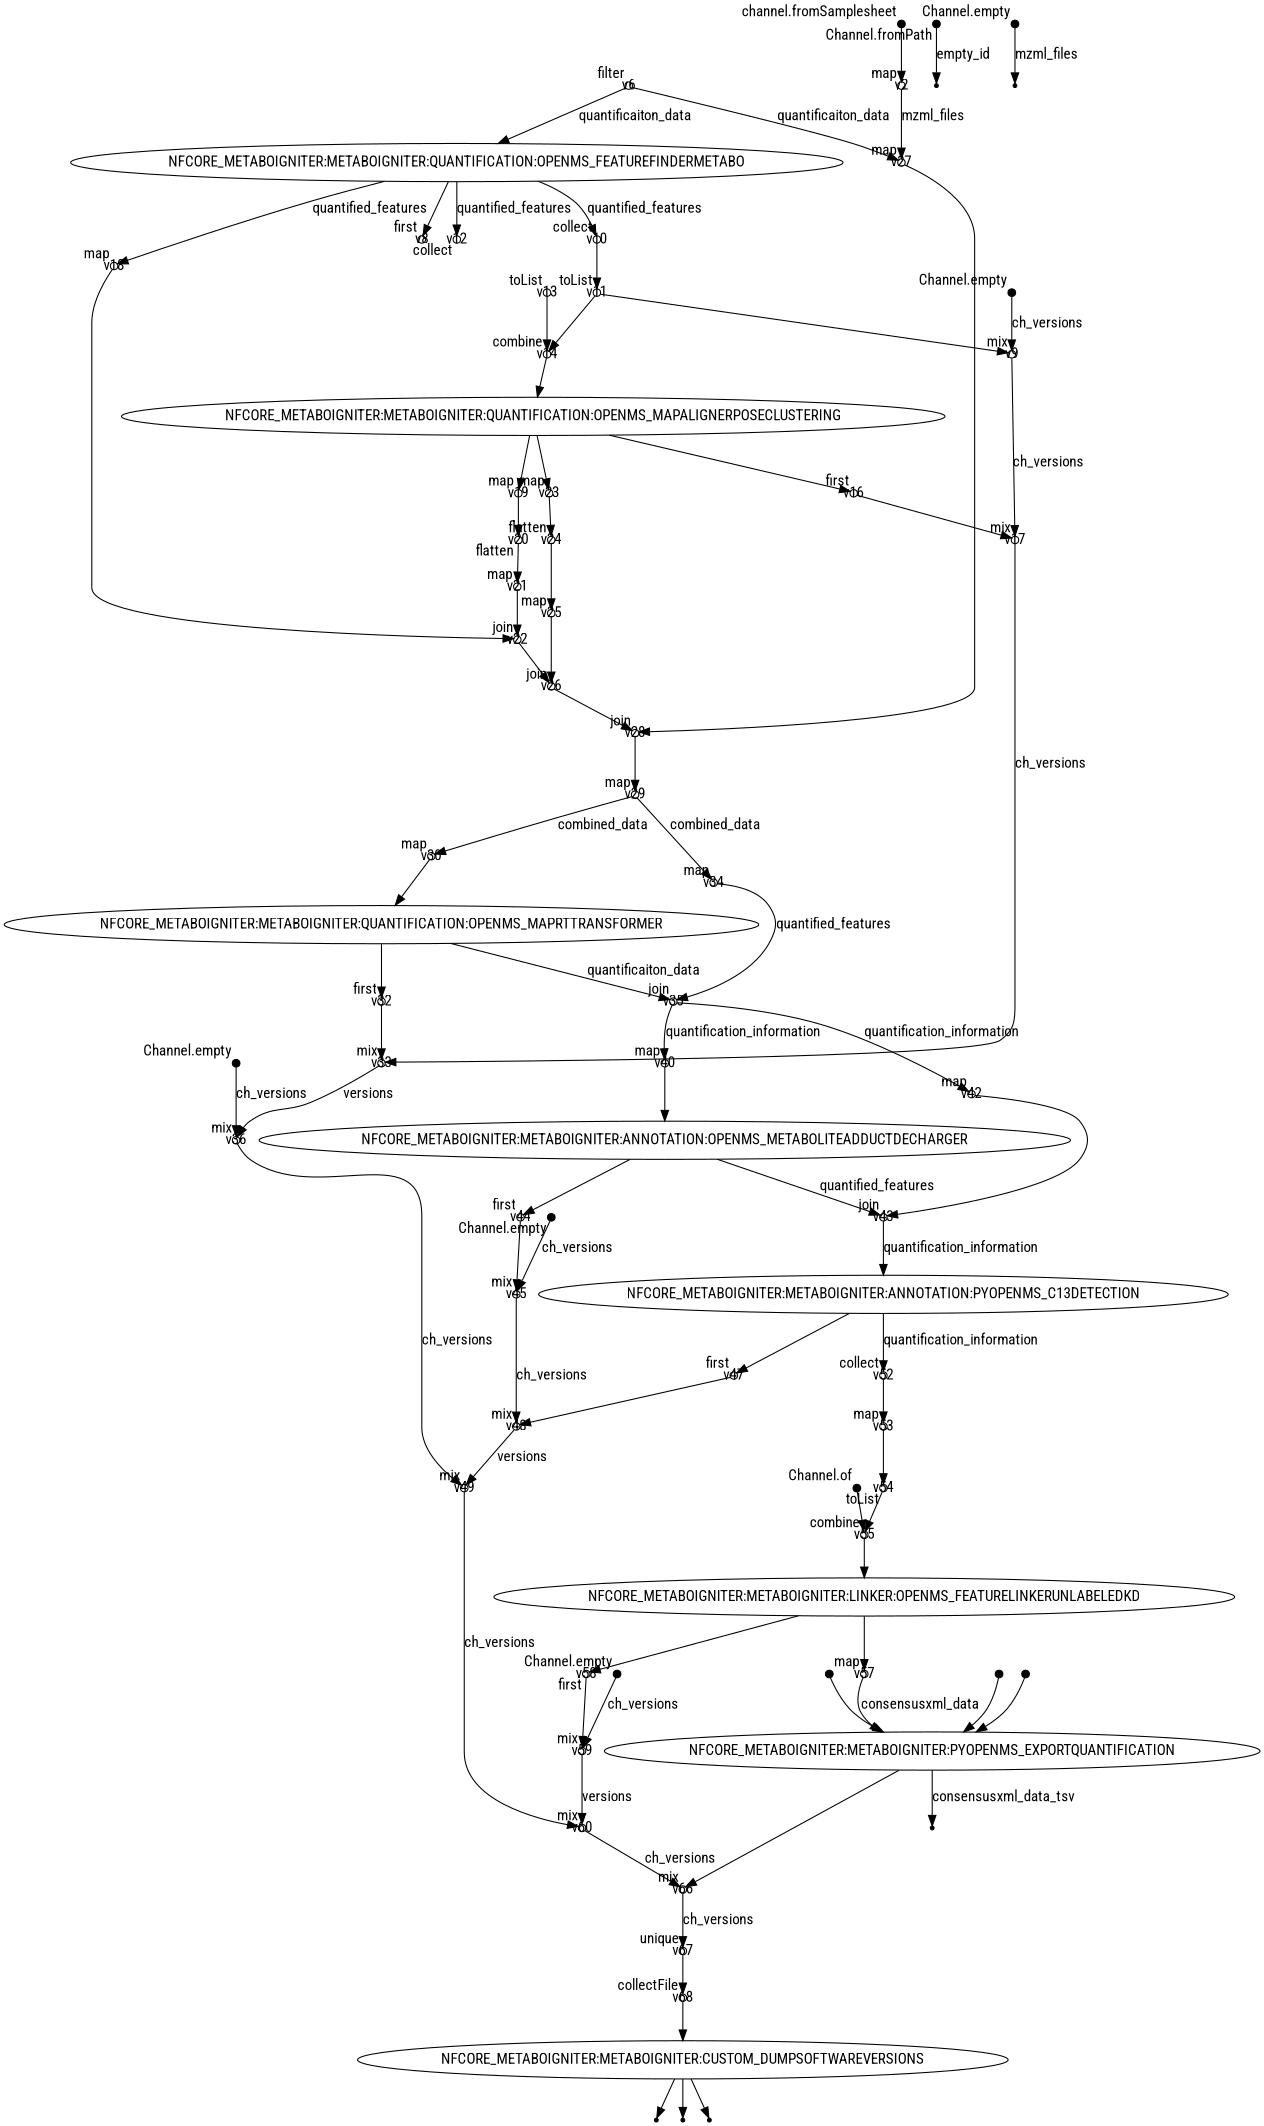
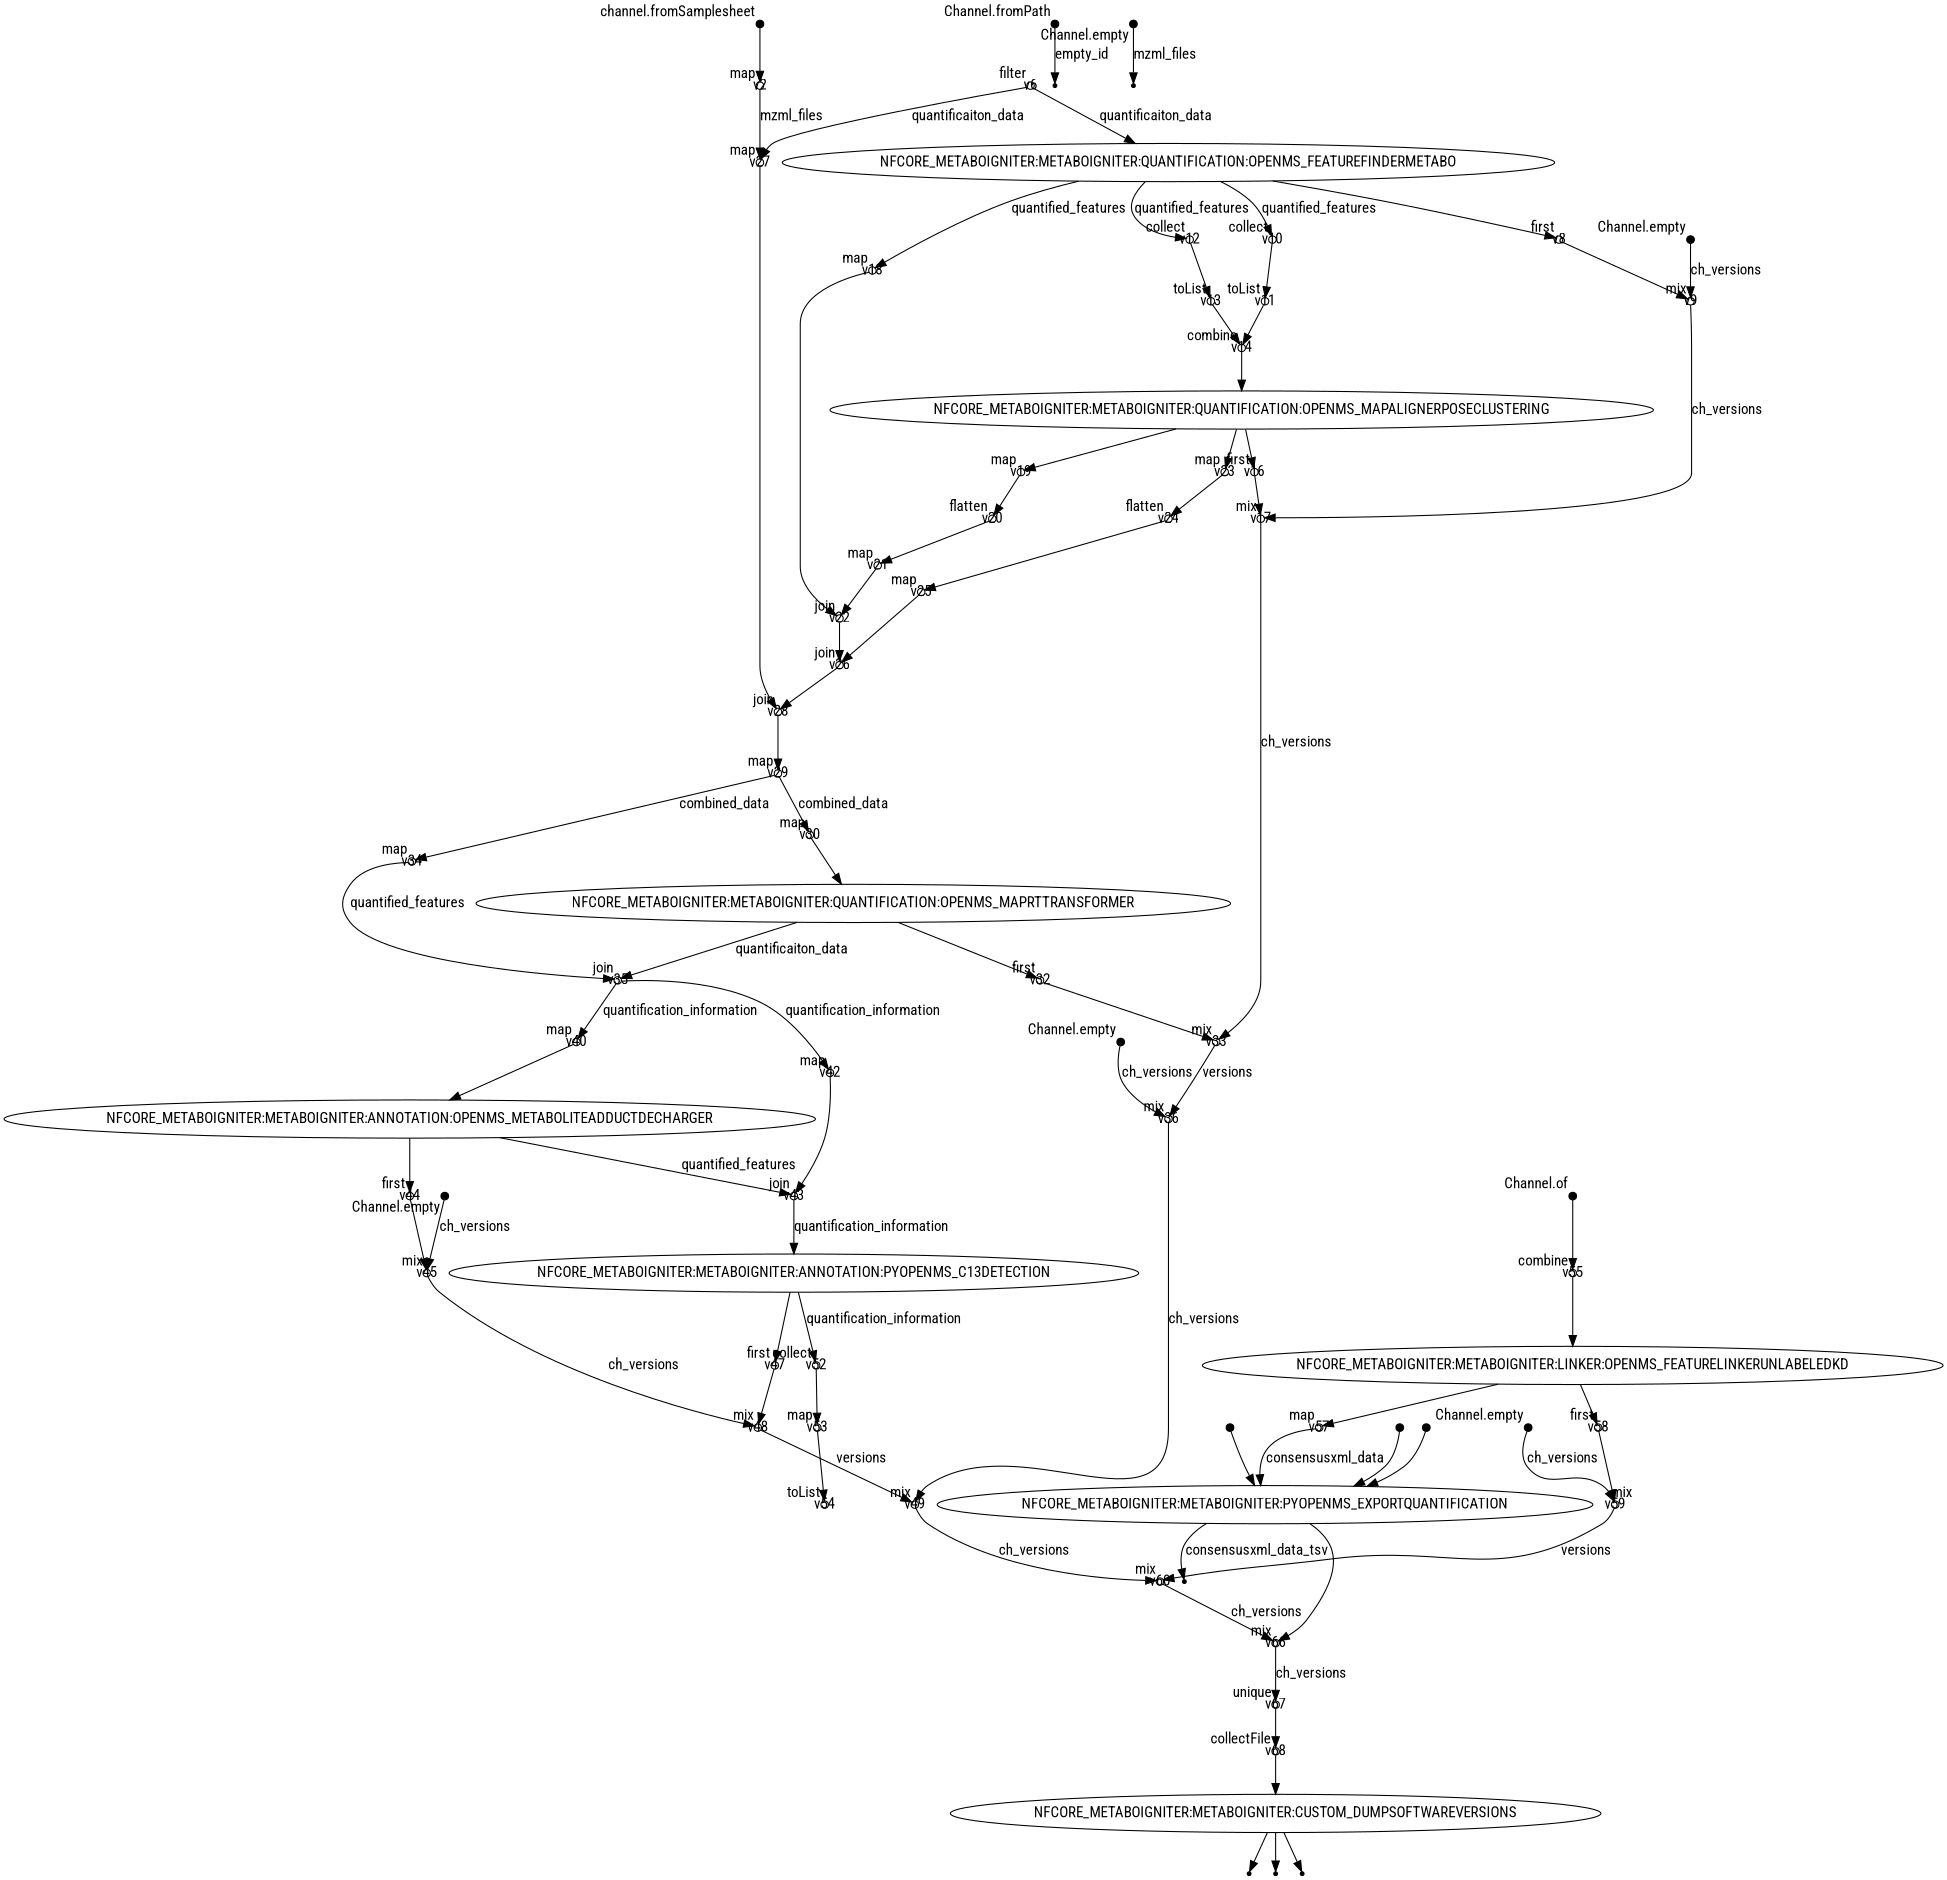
none -> (1198, 265)
(799, 323) -> (1620, 268)
(876, 1507) -> none
